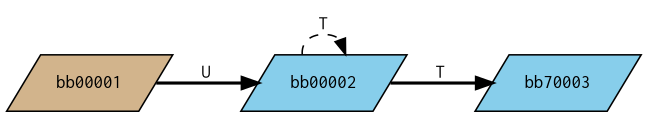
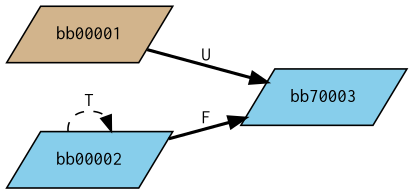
(441, 73) -> (207, 118)
(199, 83) -> (199, 64)
